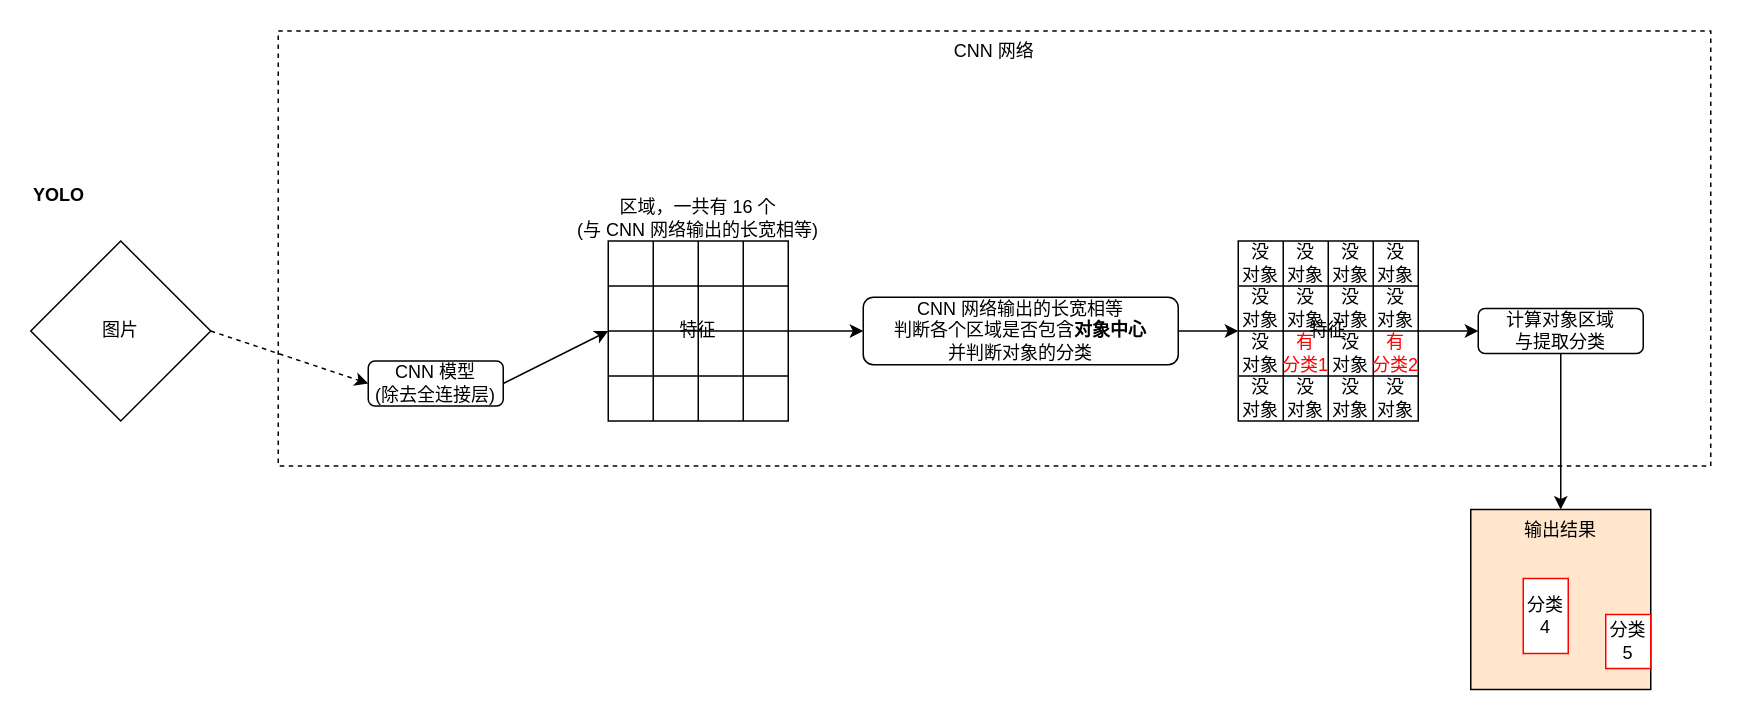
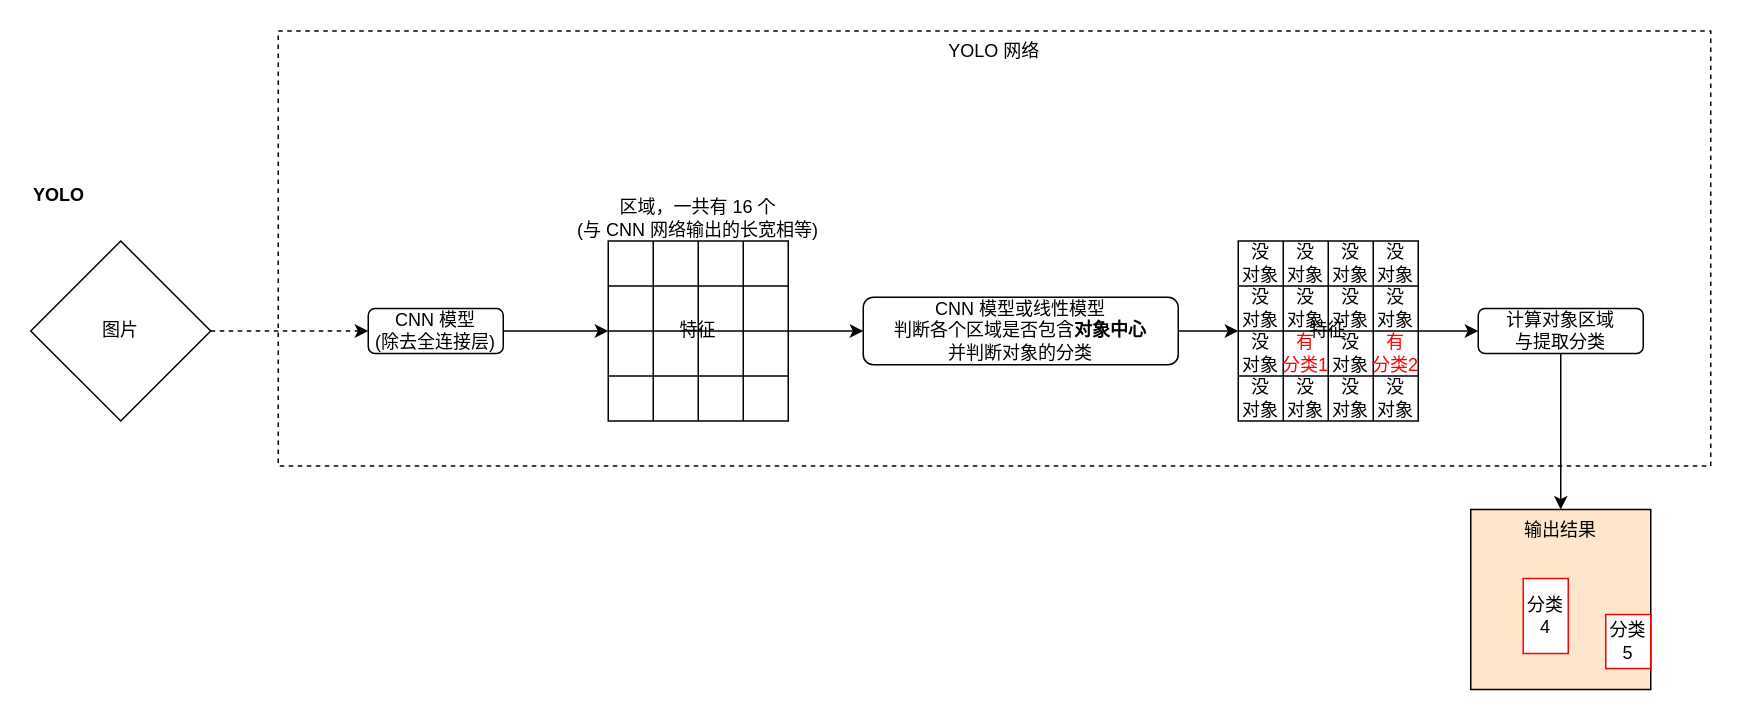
(995, 52) -> (995, 52)
(1021, 331) -> (1021, 331)
(436, 383) -> (436, 331)
